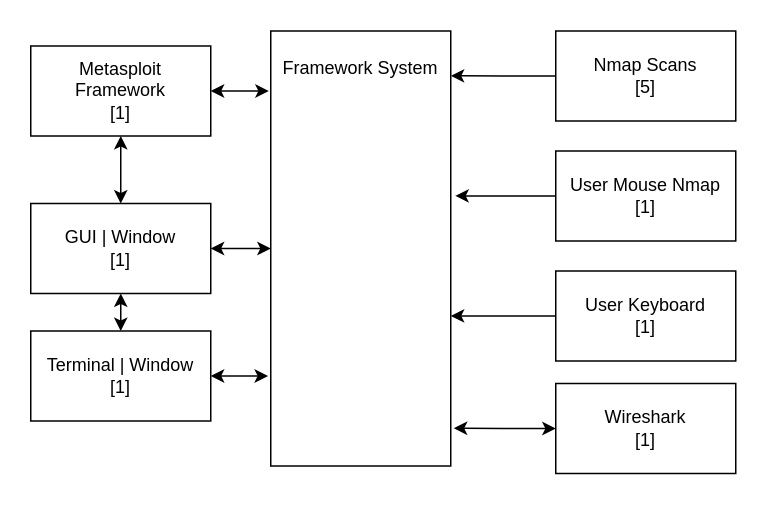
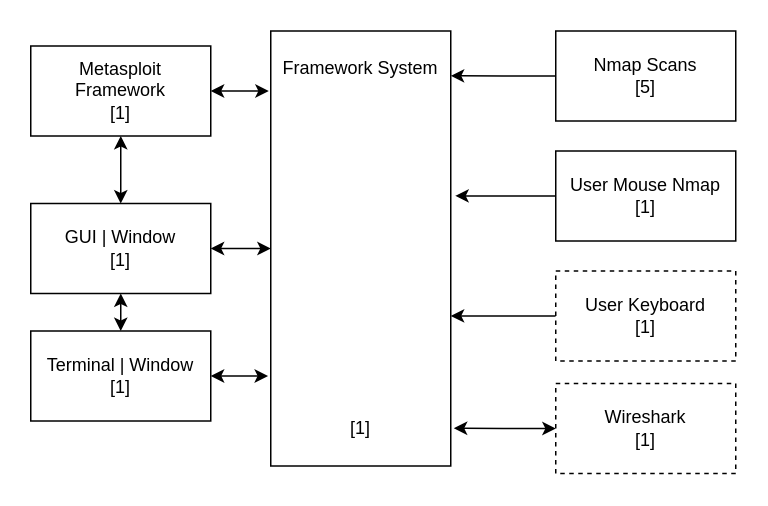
(646, 316) -> (646, 316)
none -> (361, 428)
(646, 428) -> (646, 428)
